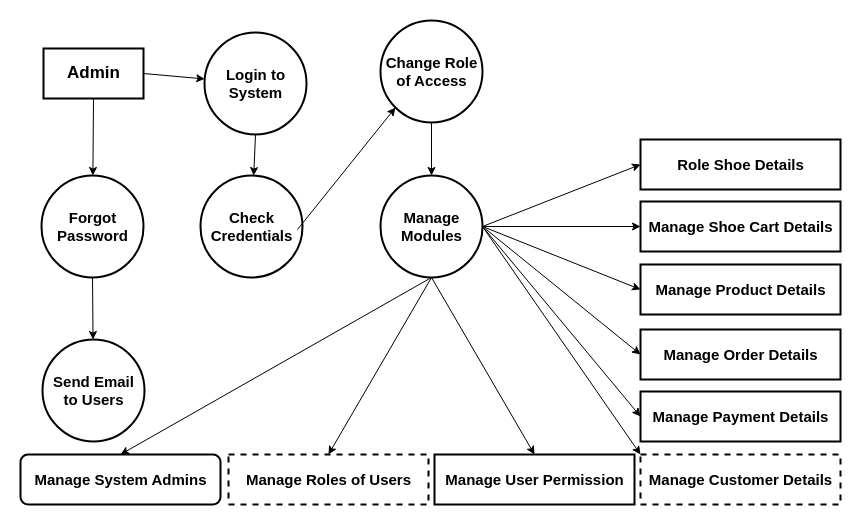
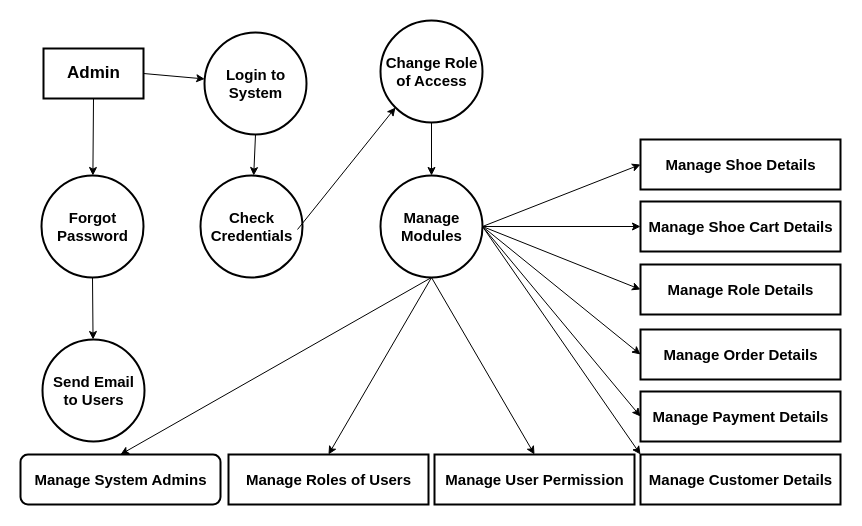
(741, 165) -> (741, 165)
(741, 290) -> (741, 290)
(329, 480) -> (329, 480)
(741, 480) -> (741, 480)
